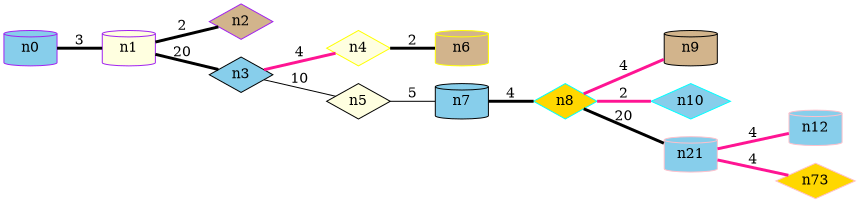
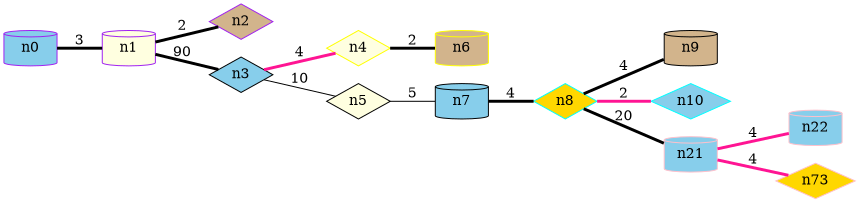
(182, 53) -> (182, 53)
(624, 77) -> (624, 77)
(816, 128) -> (816, 128)
